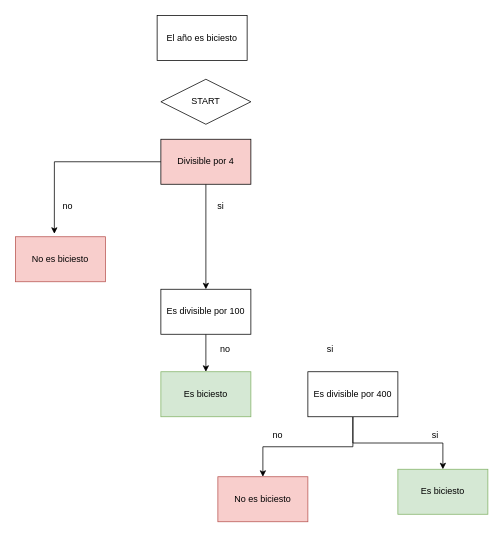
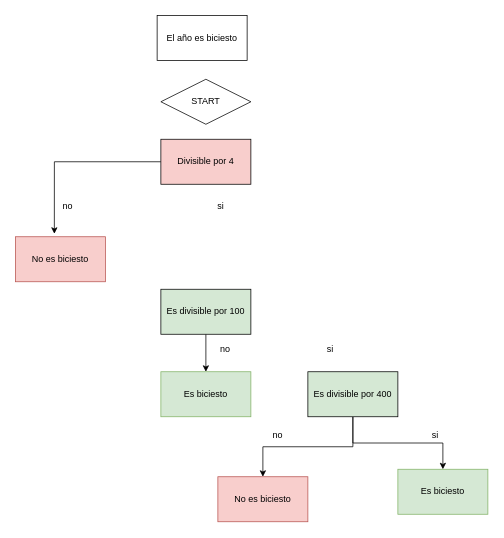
(206, 282) -> none
(206, 312) -> (206, 312)
(353, 394) -> (353, 394)
